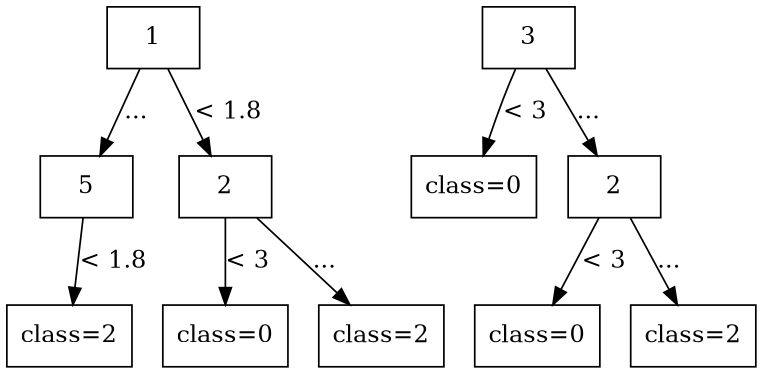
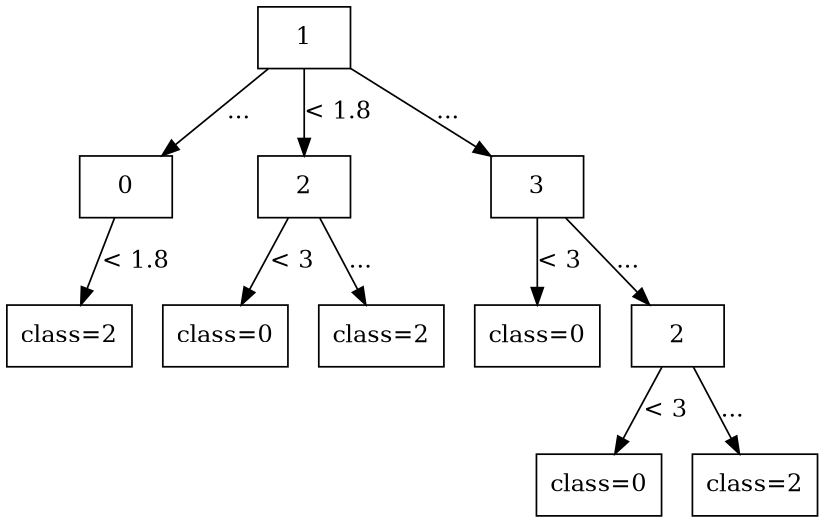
none -> (413, 108)
(87, 187) -> (126, 187)
